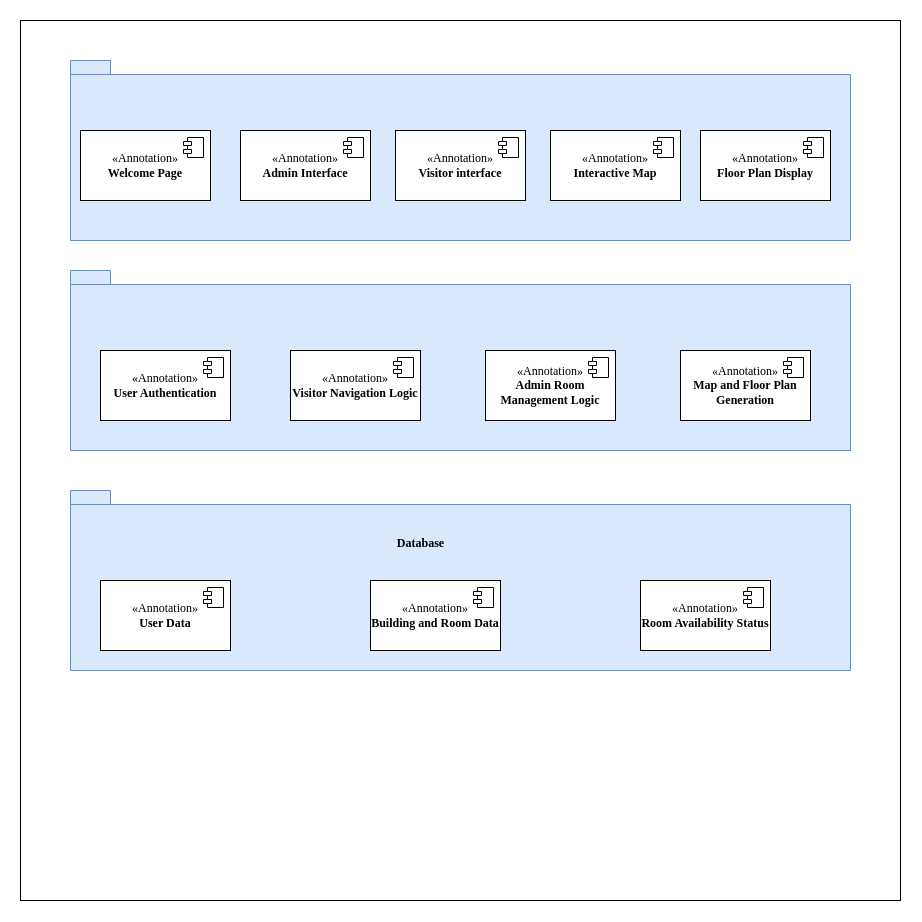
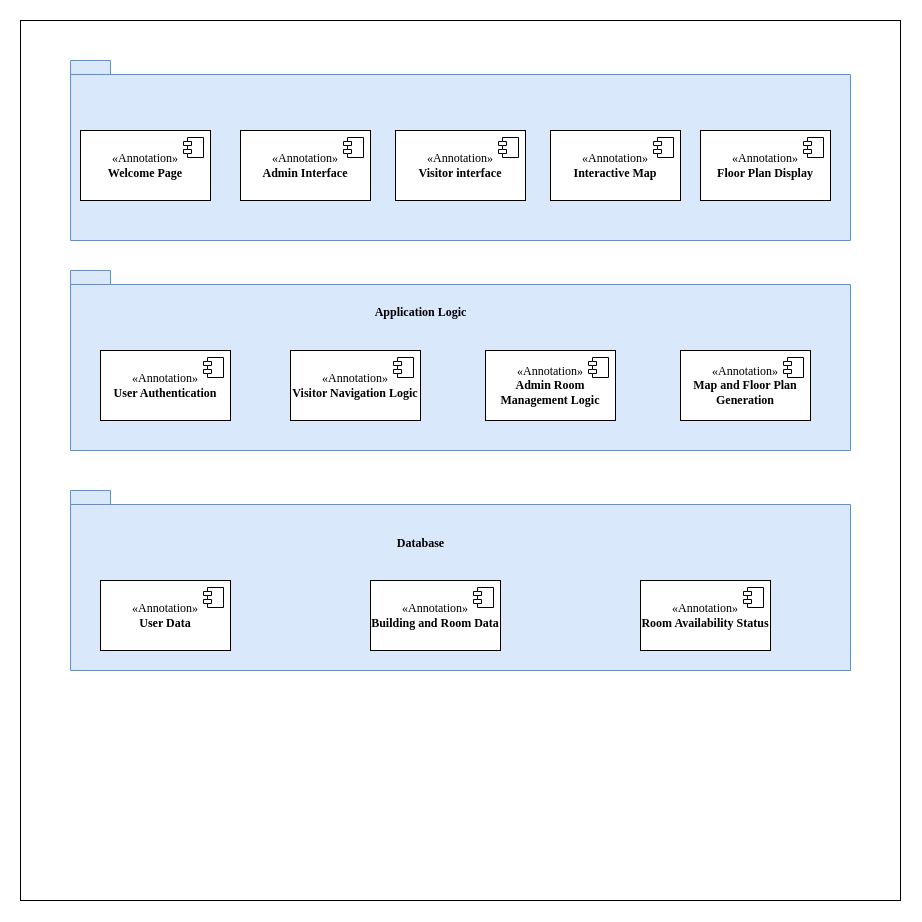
none -> (421, 313)
